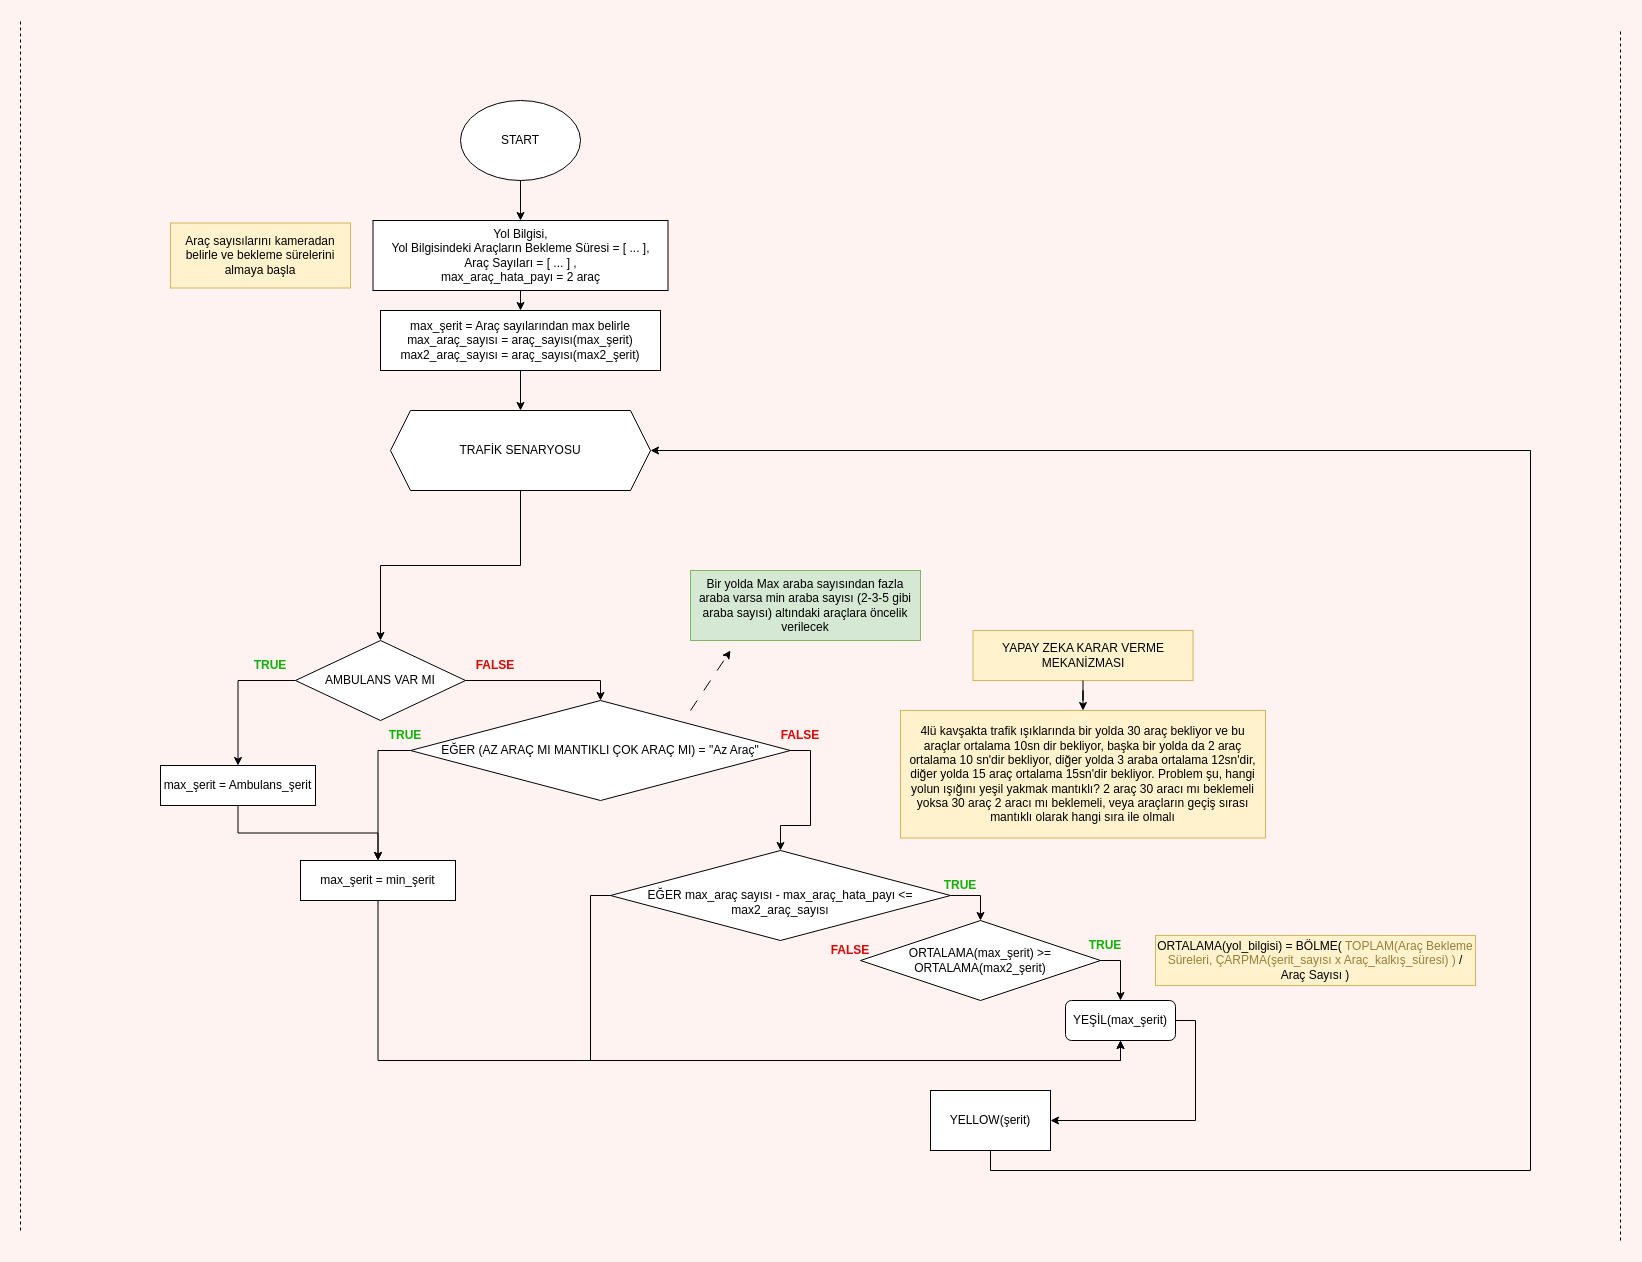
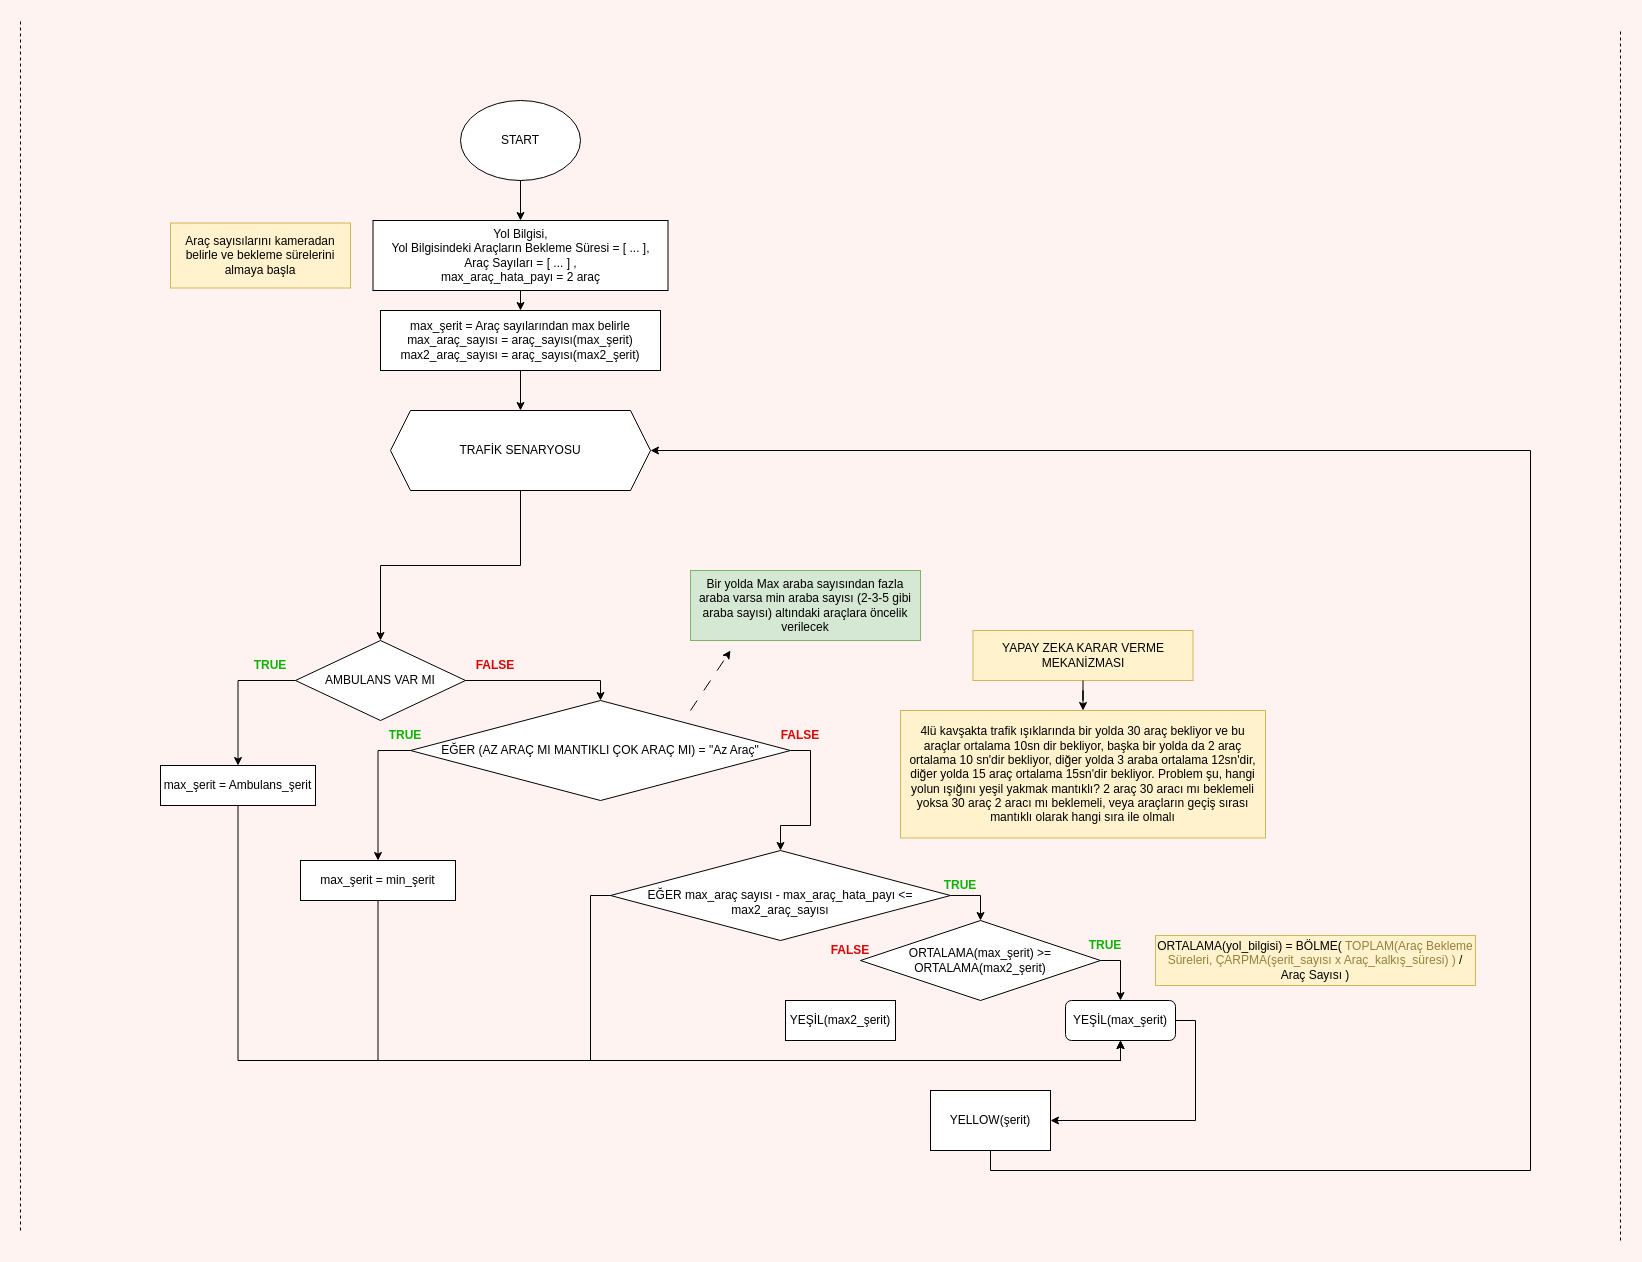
(305, 833) -> (238, 1015)
none -> (841, 1021)
